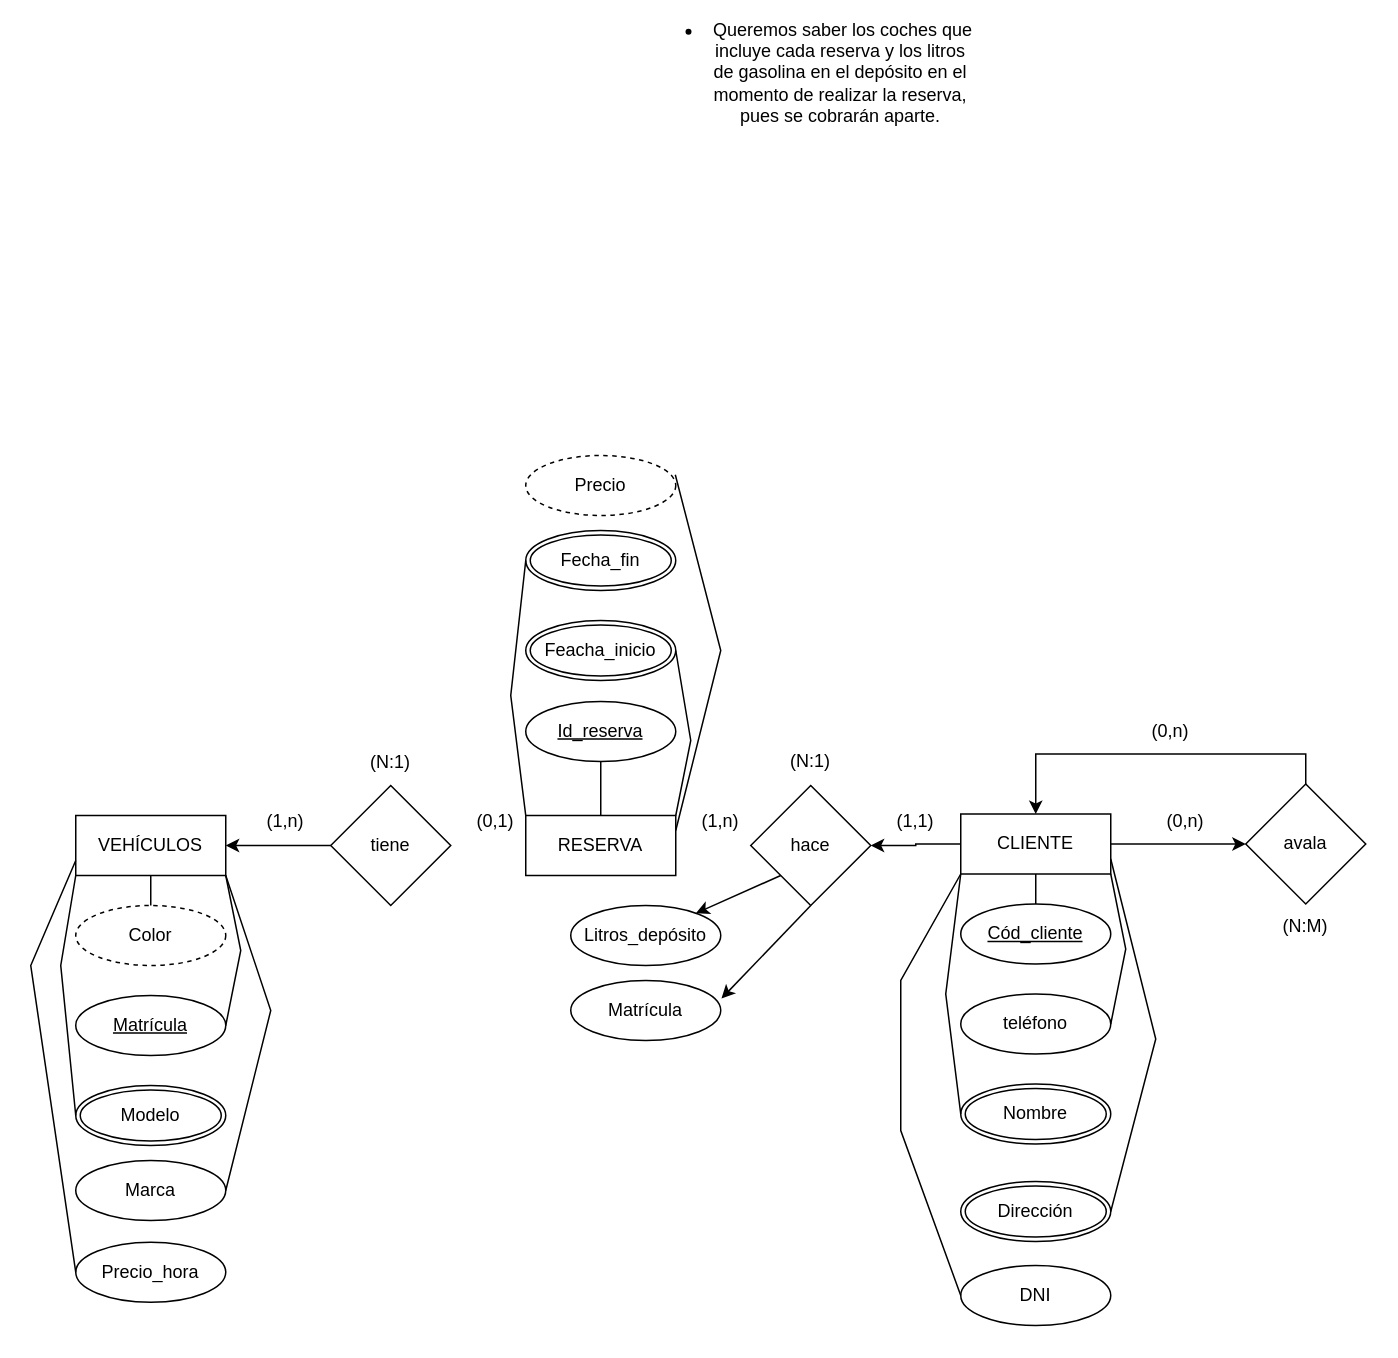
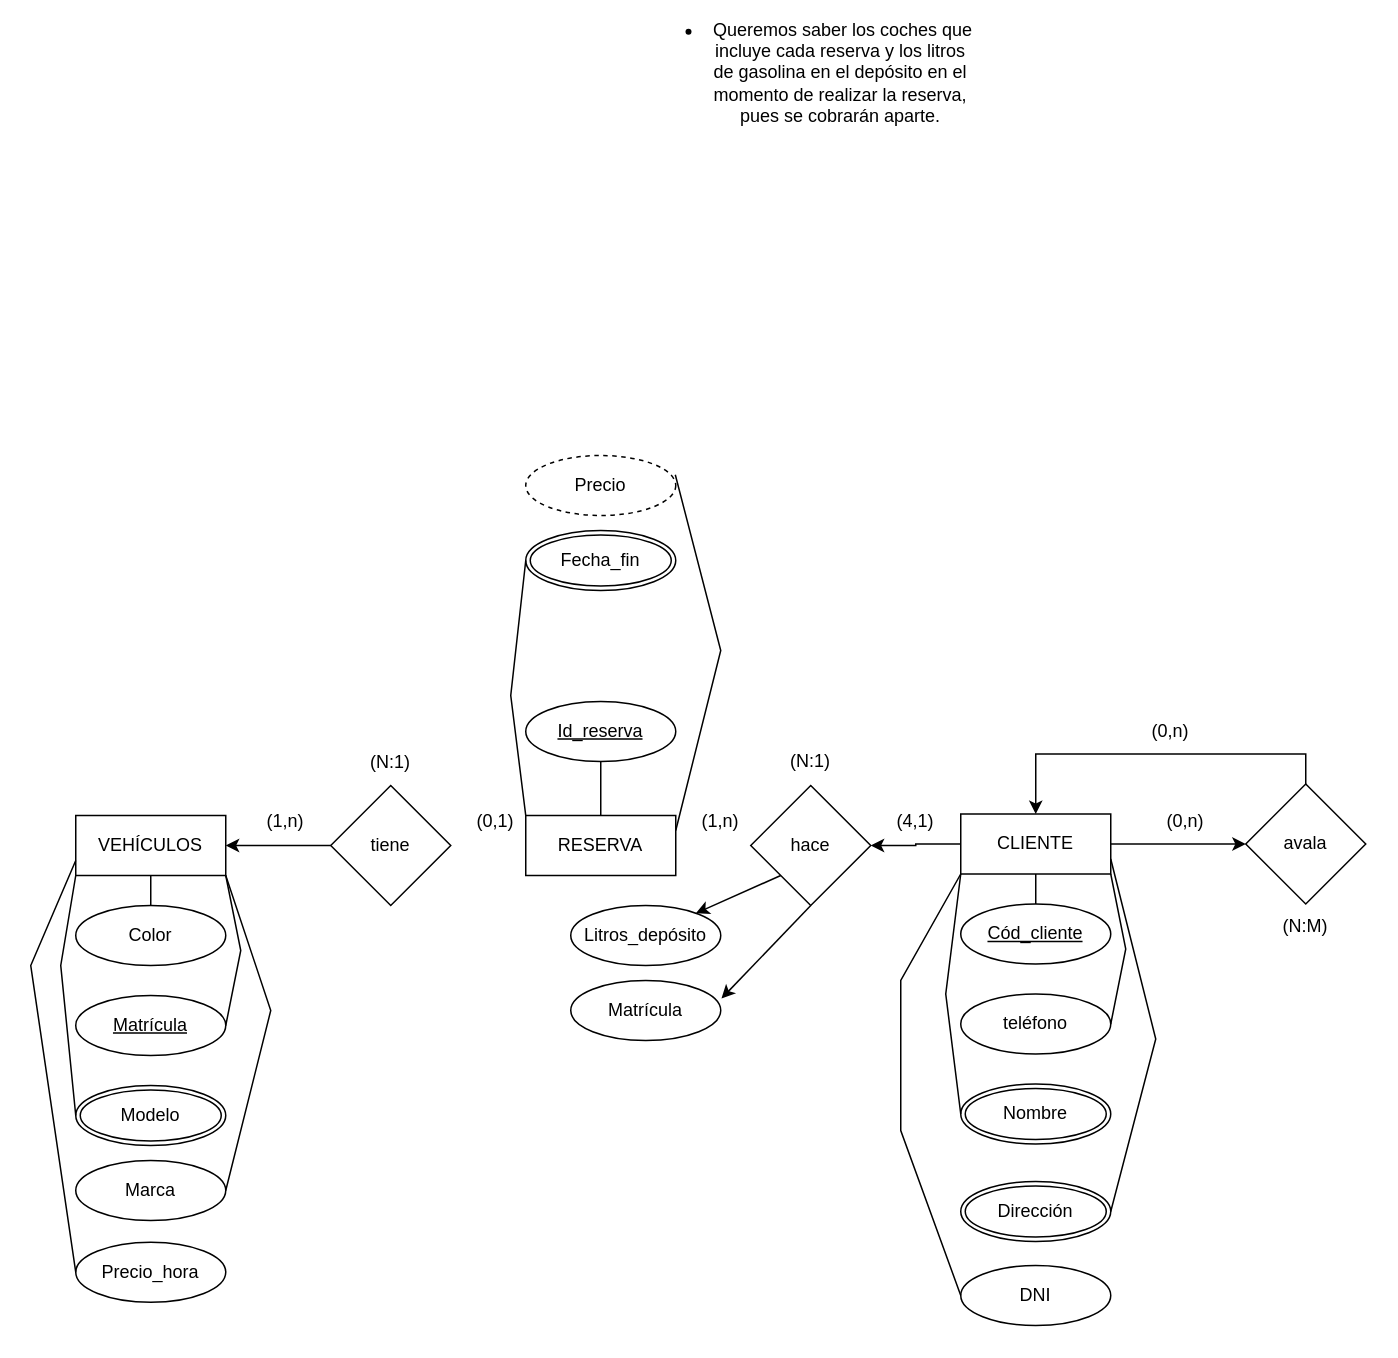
(601, 650) -> none
(690, 733) -> none
(916, 821) -> (916, 821)
(151, 935) -> (151, 935)
